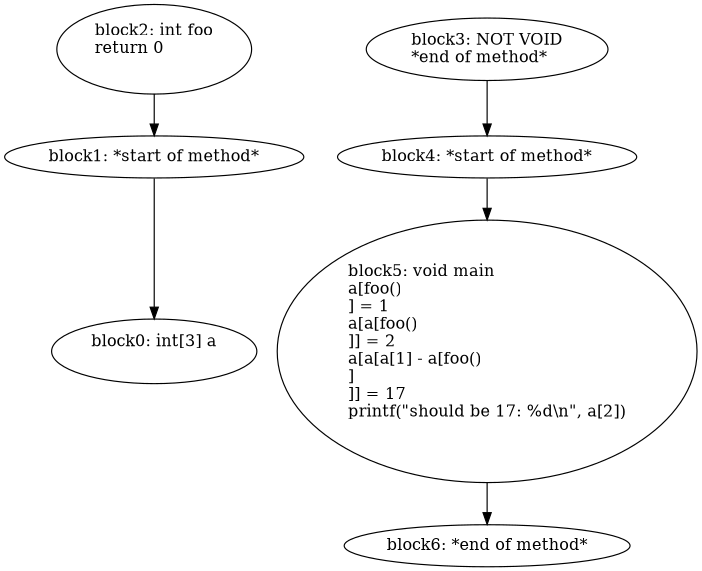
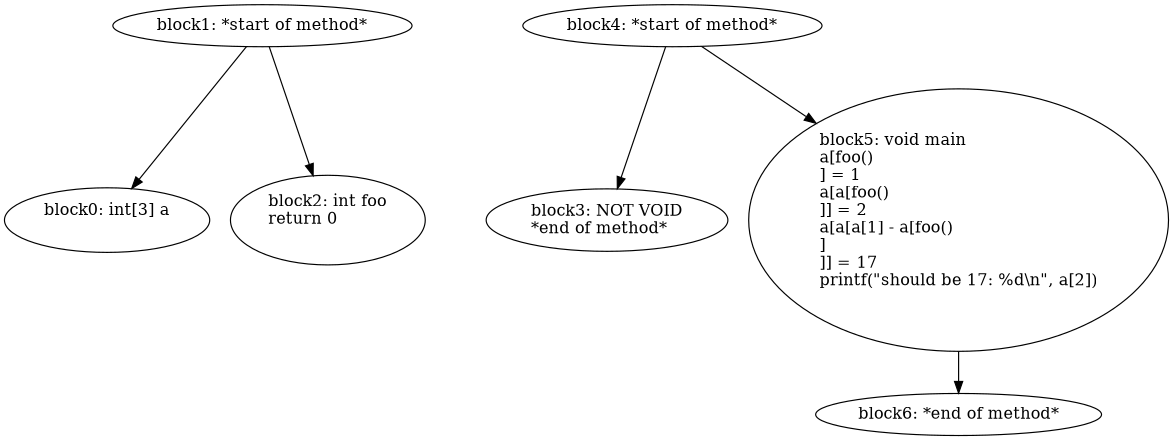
(487, 102) -> (643, 112)
(154, 109) -> (289, 106)
